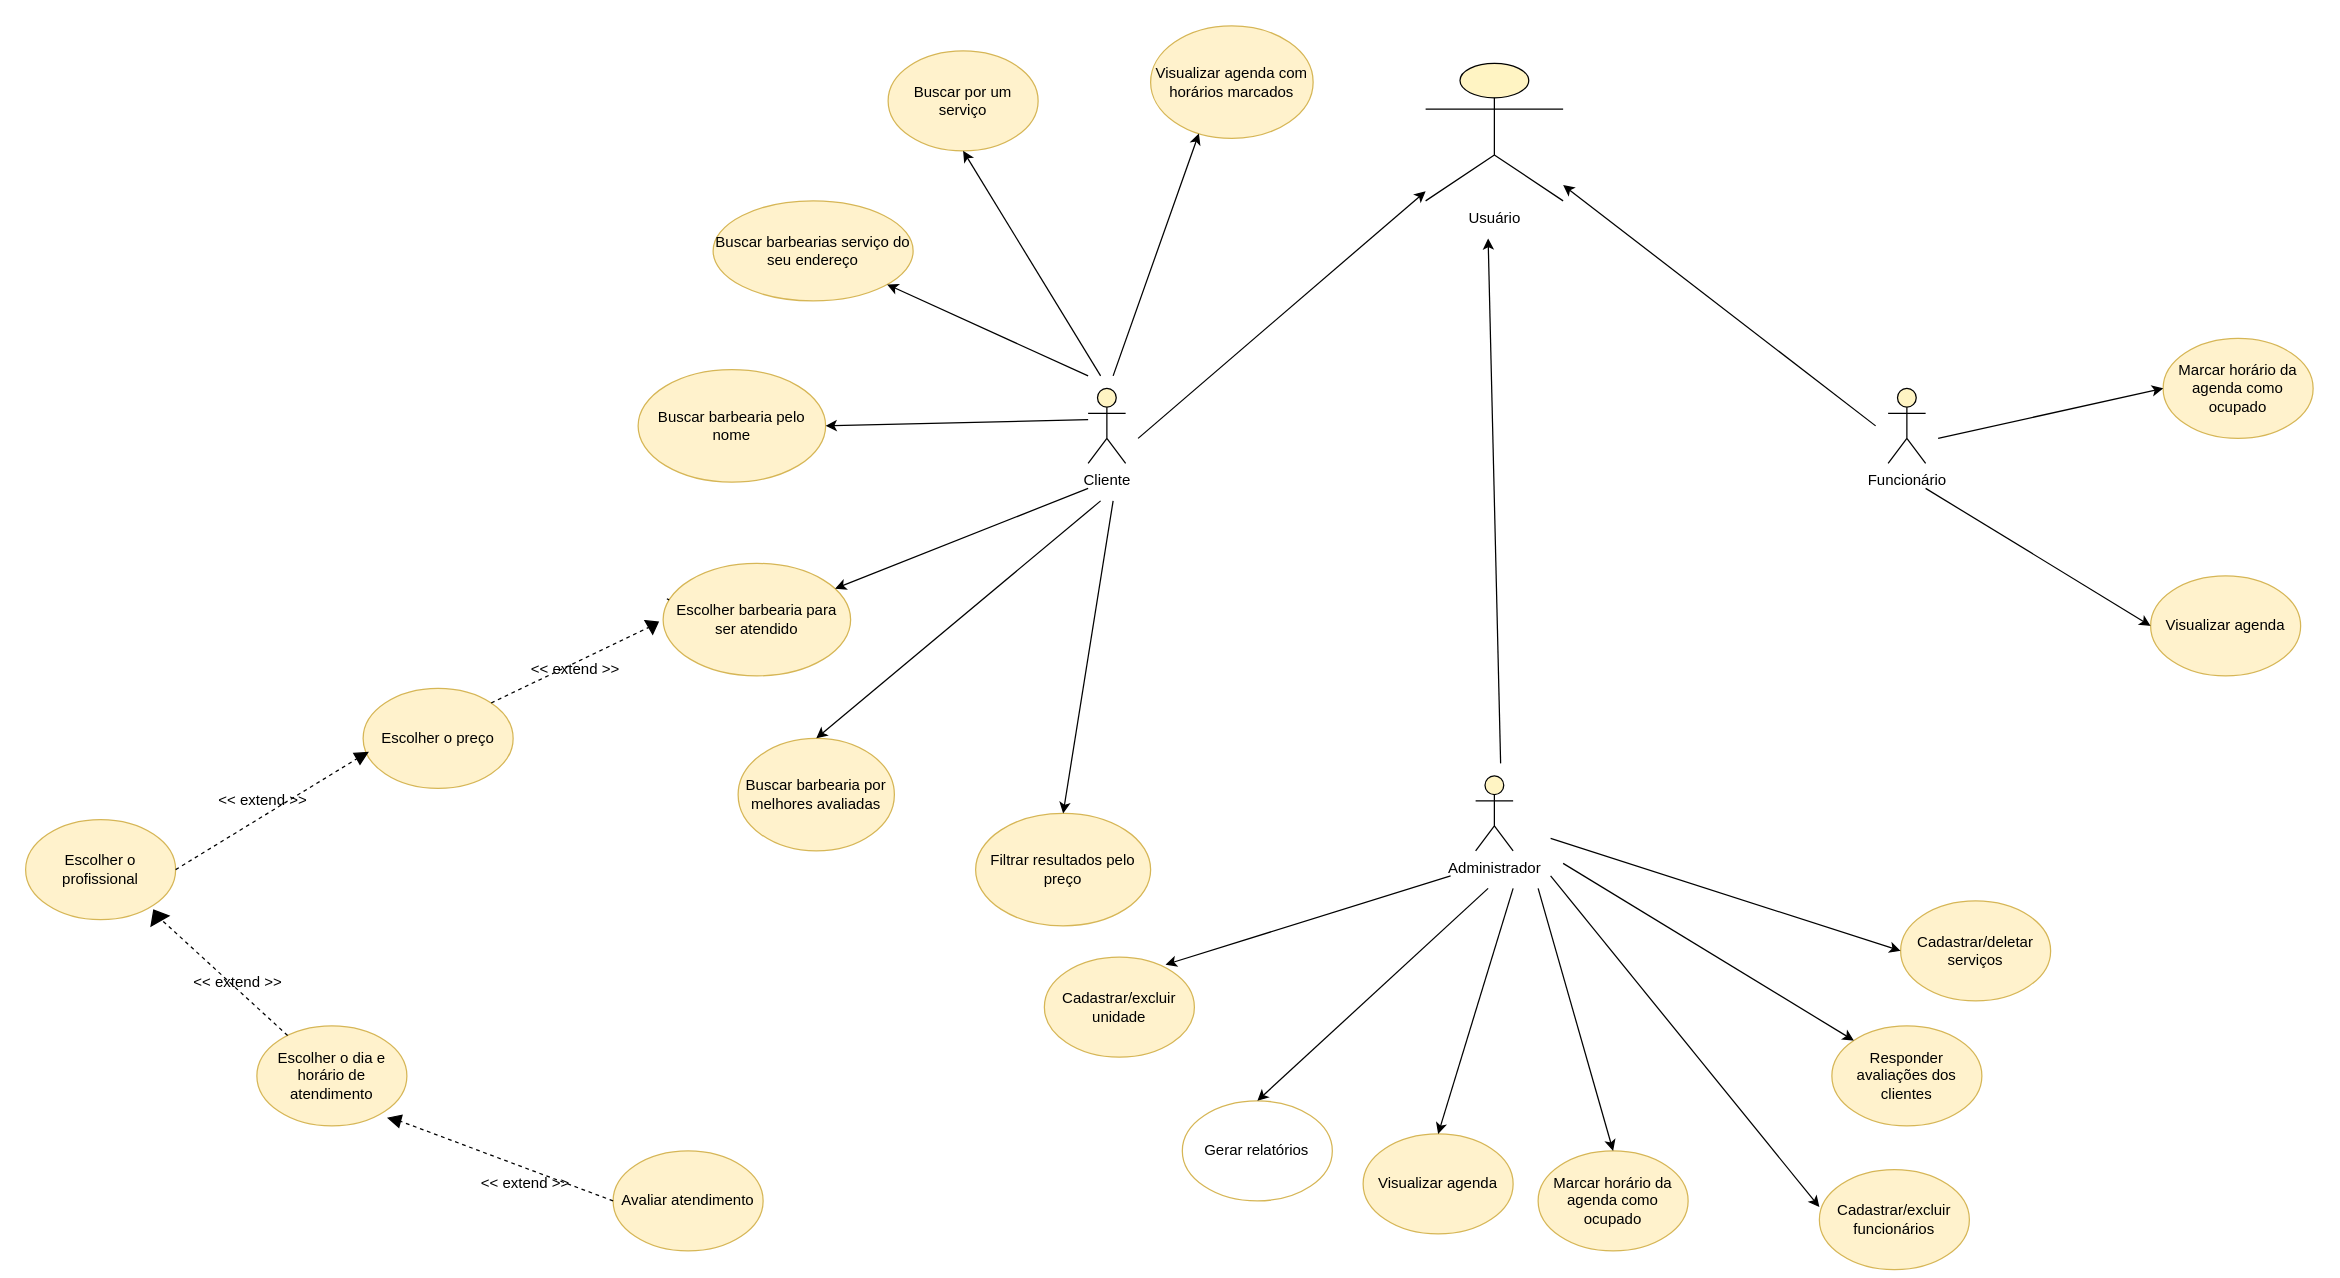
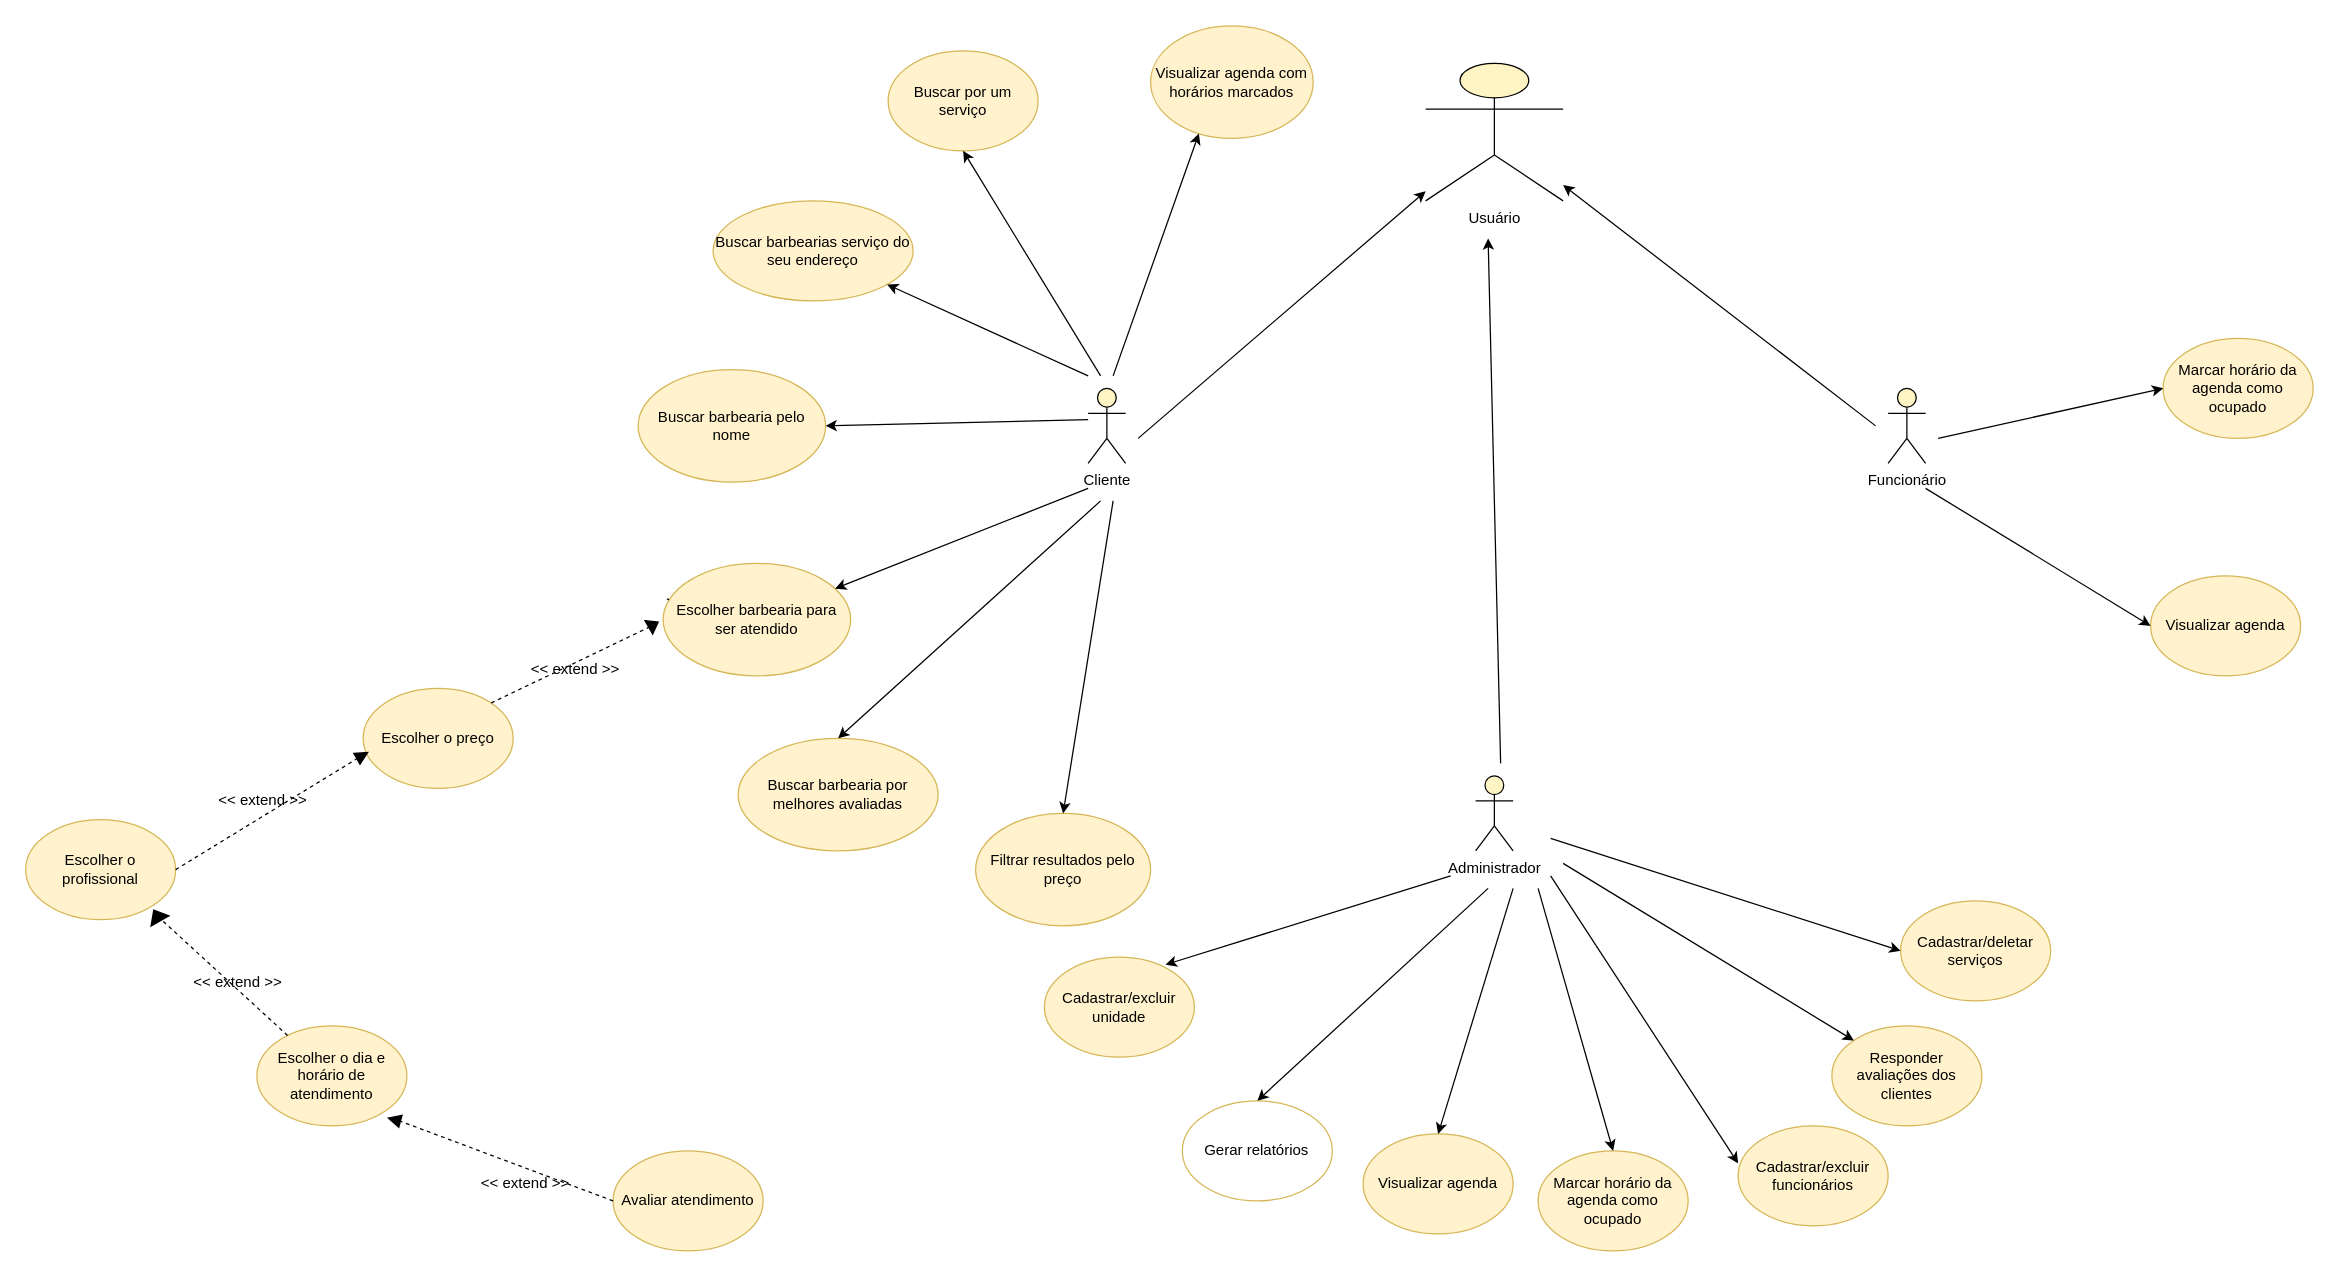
(816, 794) -> (838, 794)
(1894, 1219) -> (1813, 1176)
